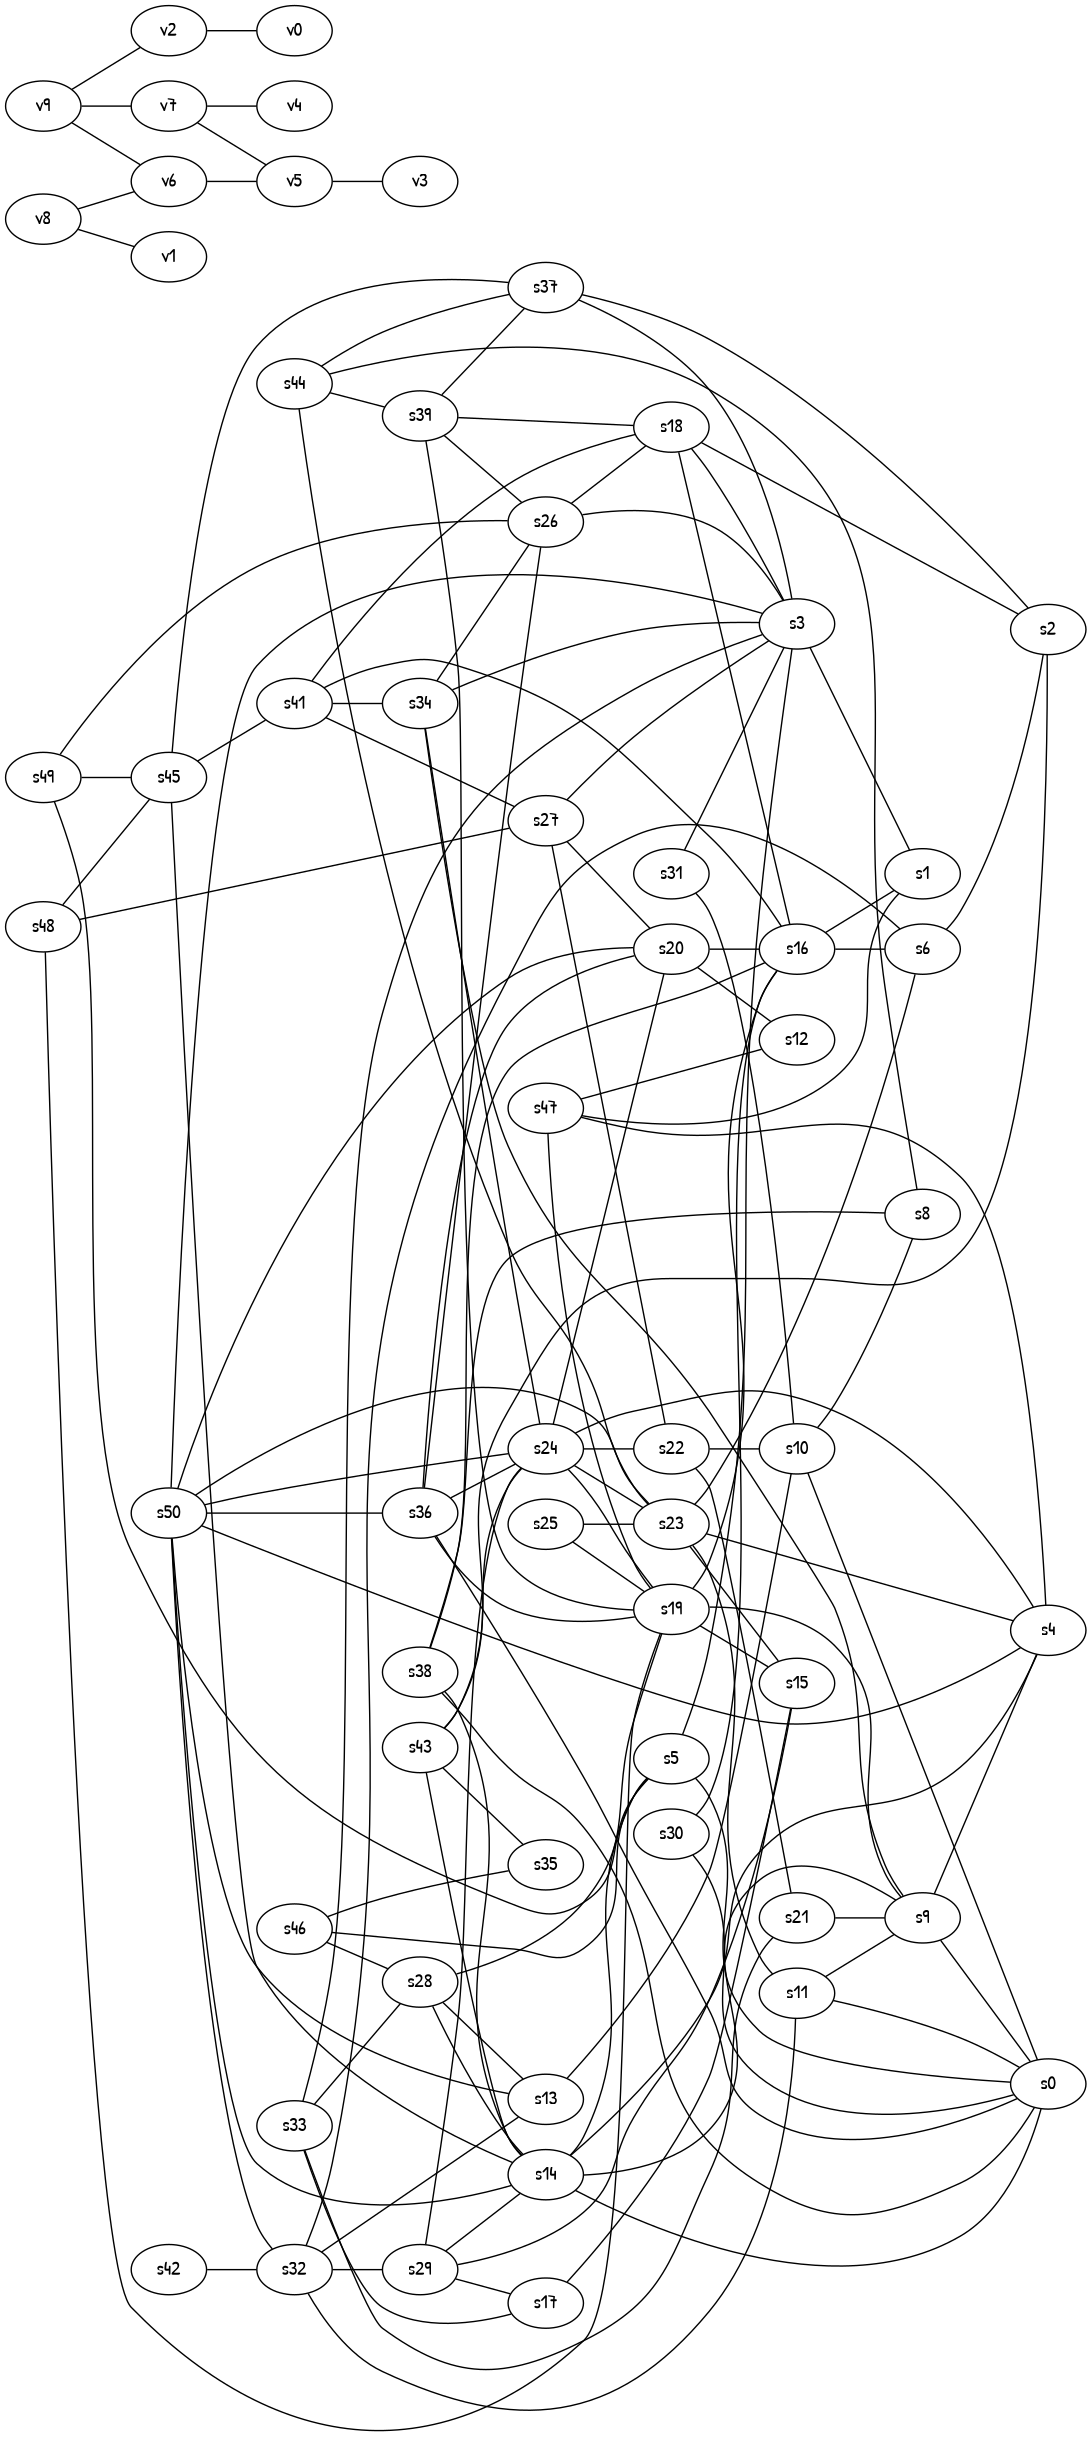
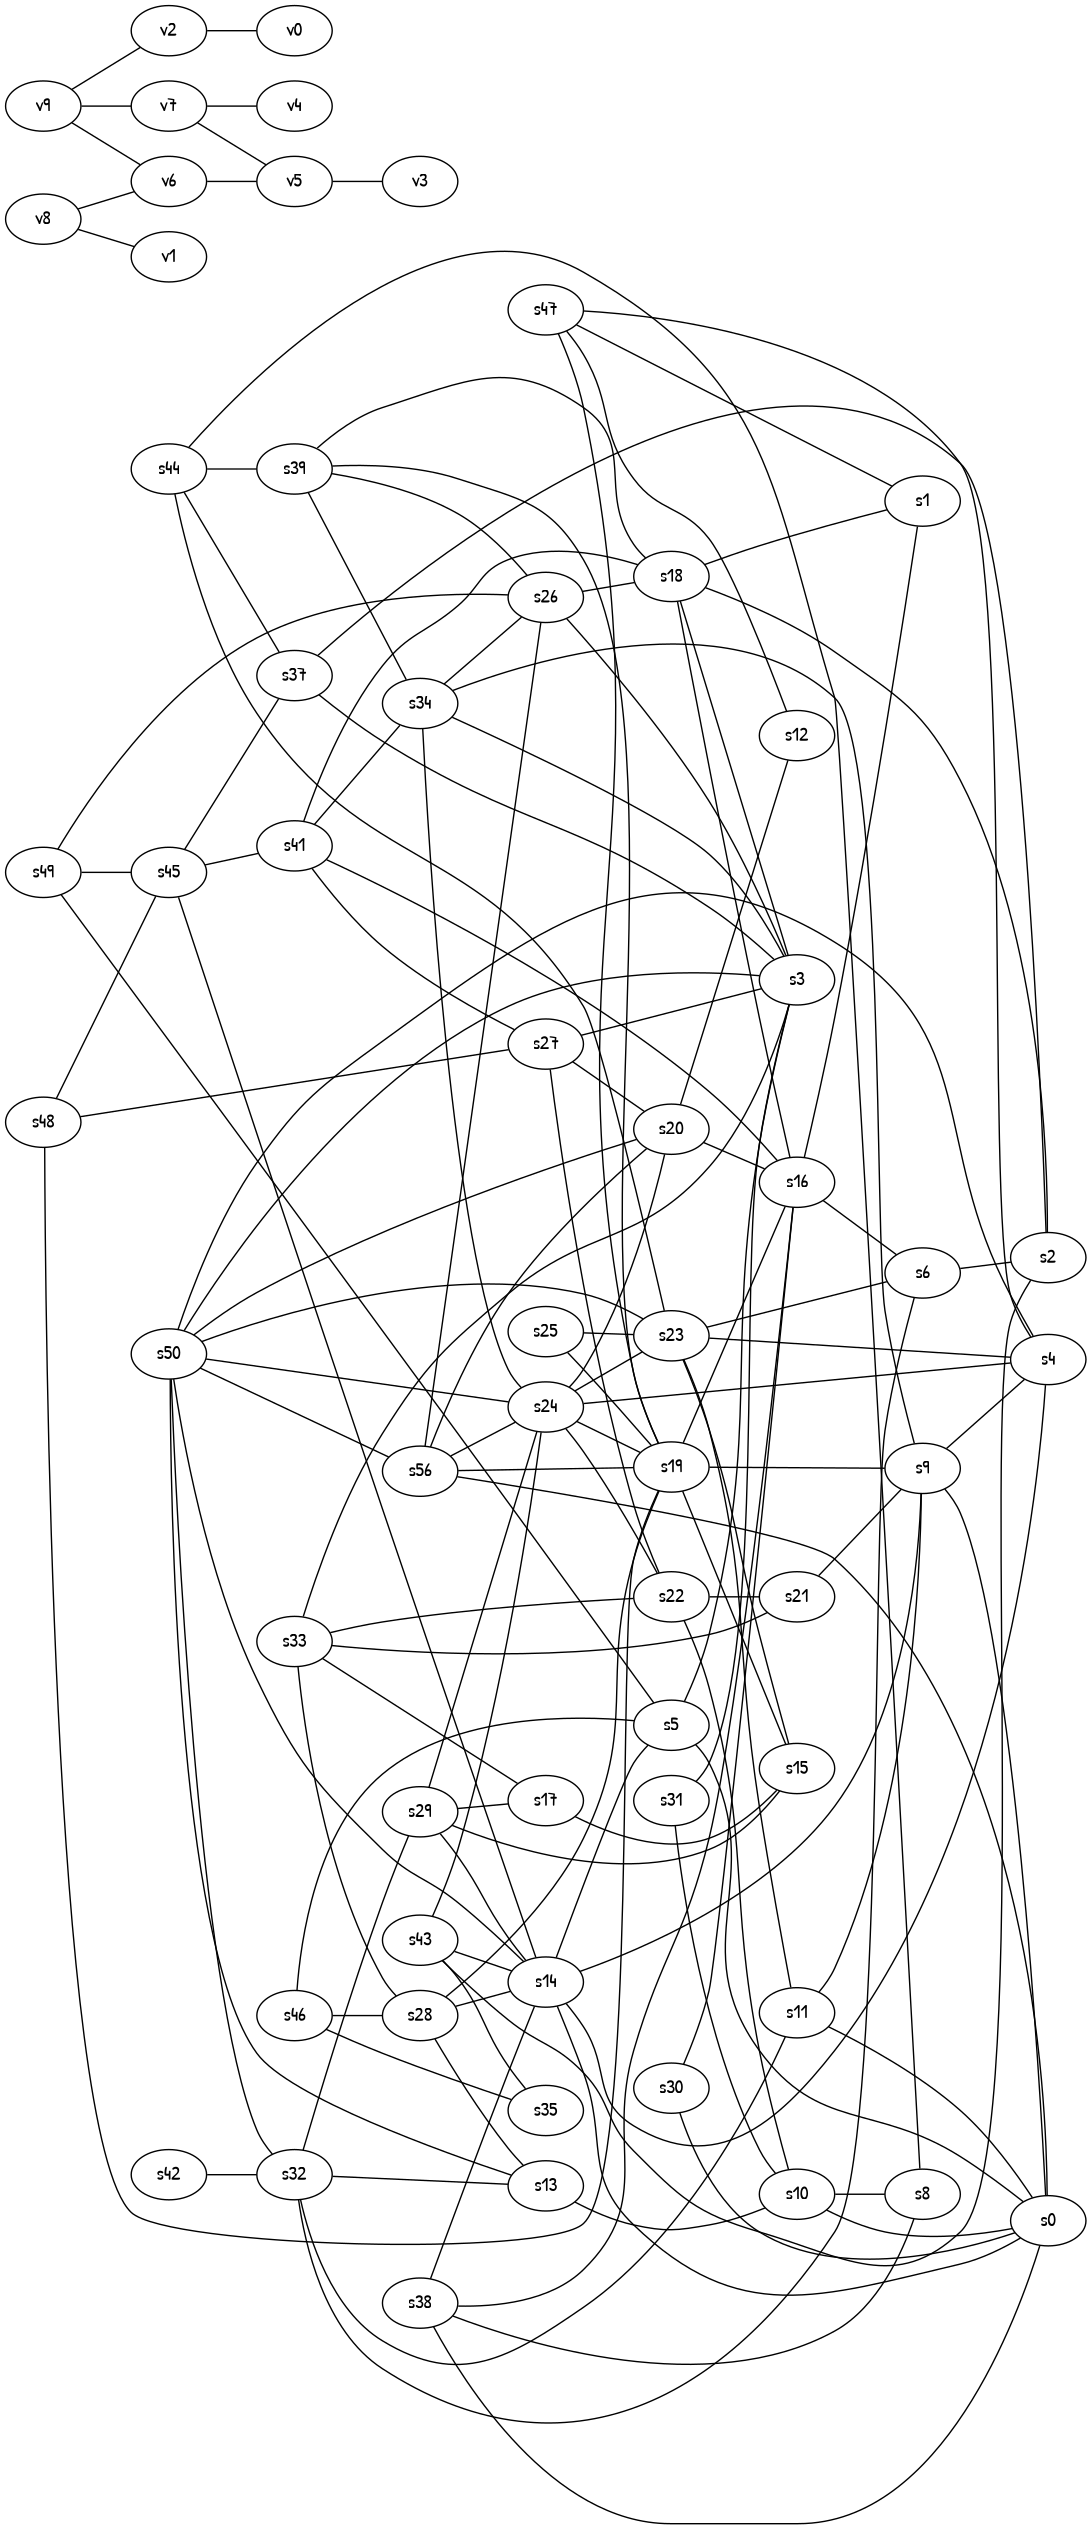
(477, 358) -> (357, 586)
(860, 749) -> (800, 534)
(420, 1513) -> (420, 1471)
none -> (474, 1610)
